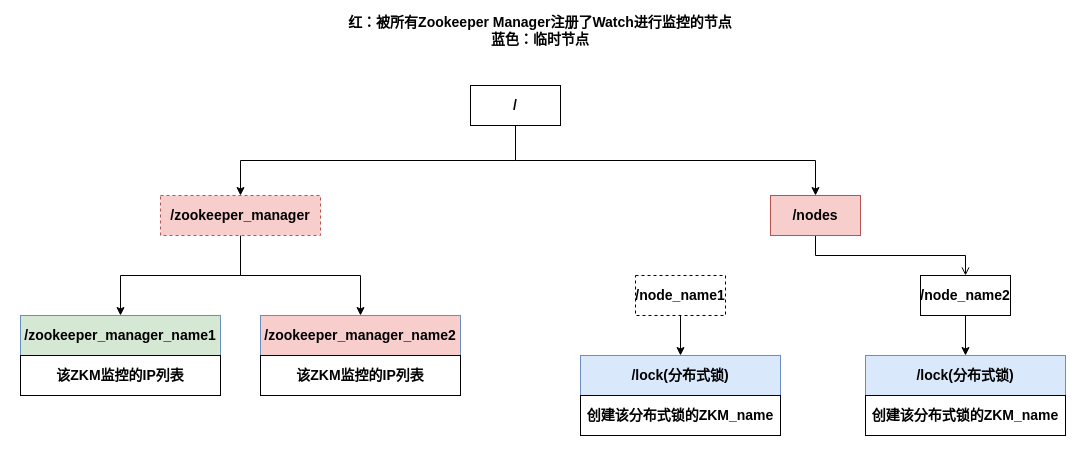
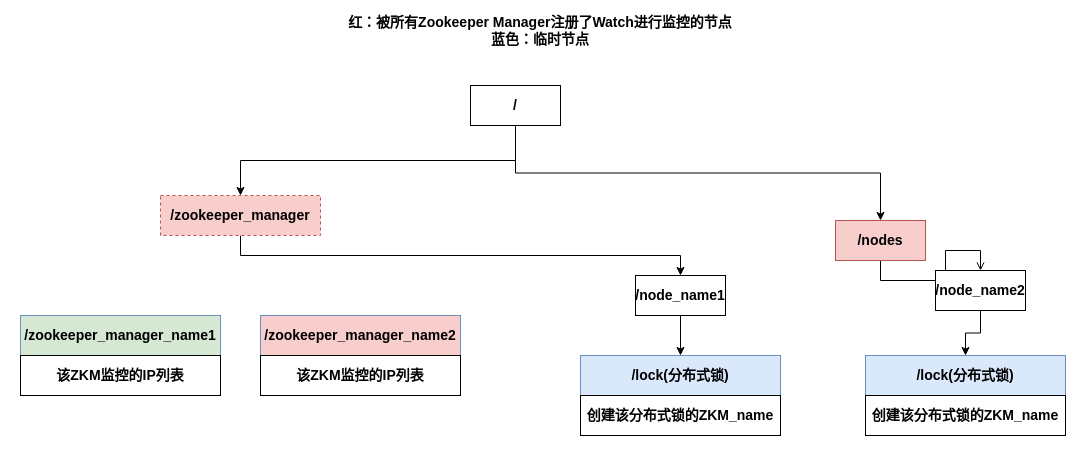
(816, 216) -> (881, 241)
(164, 276) -> (468, 256)
(318, 276) -> none
(681, 296) -> (681, 296)
(966, 296) -> (981, 291)
